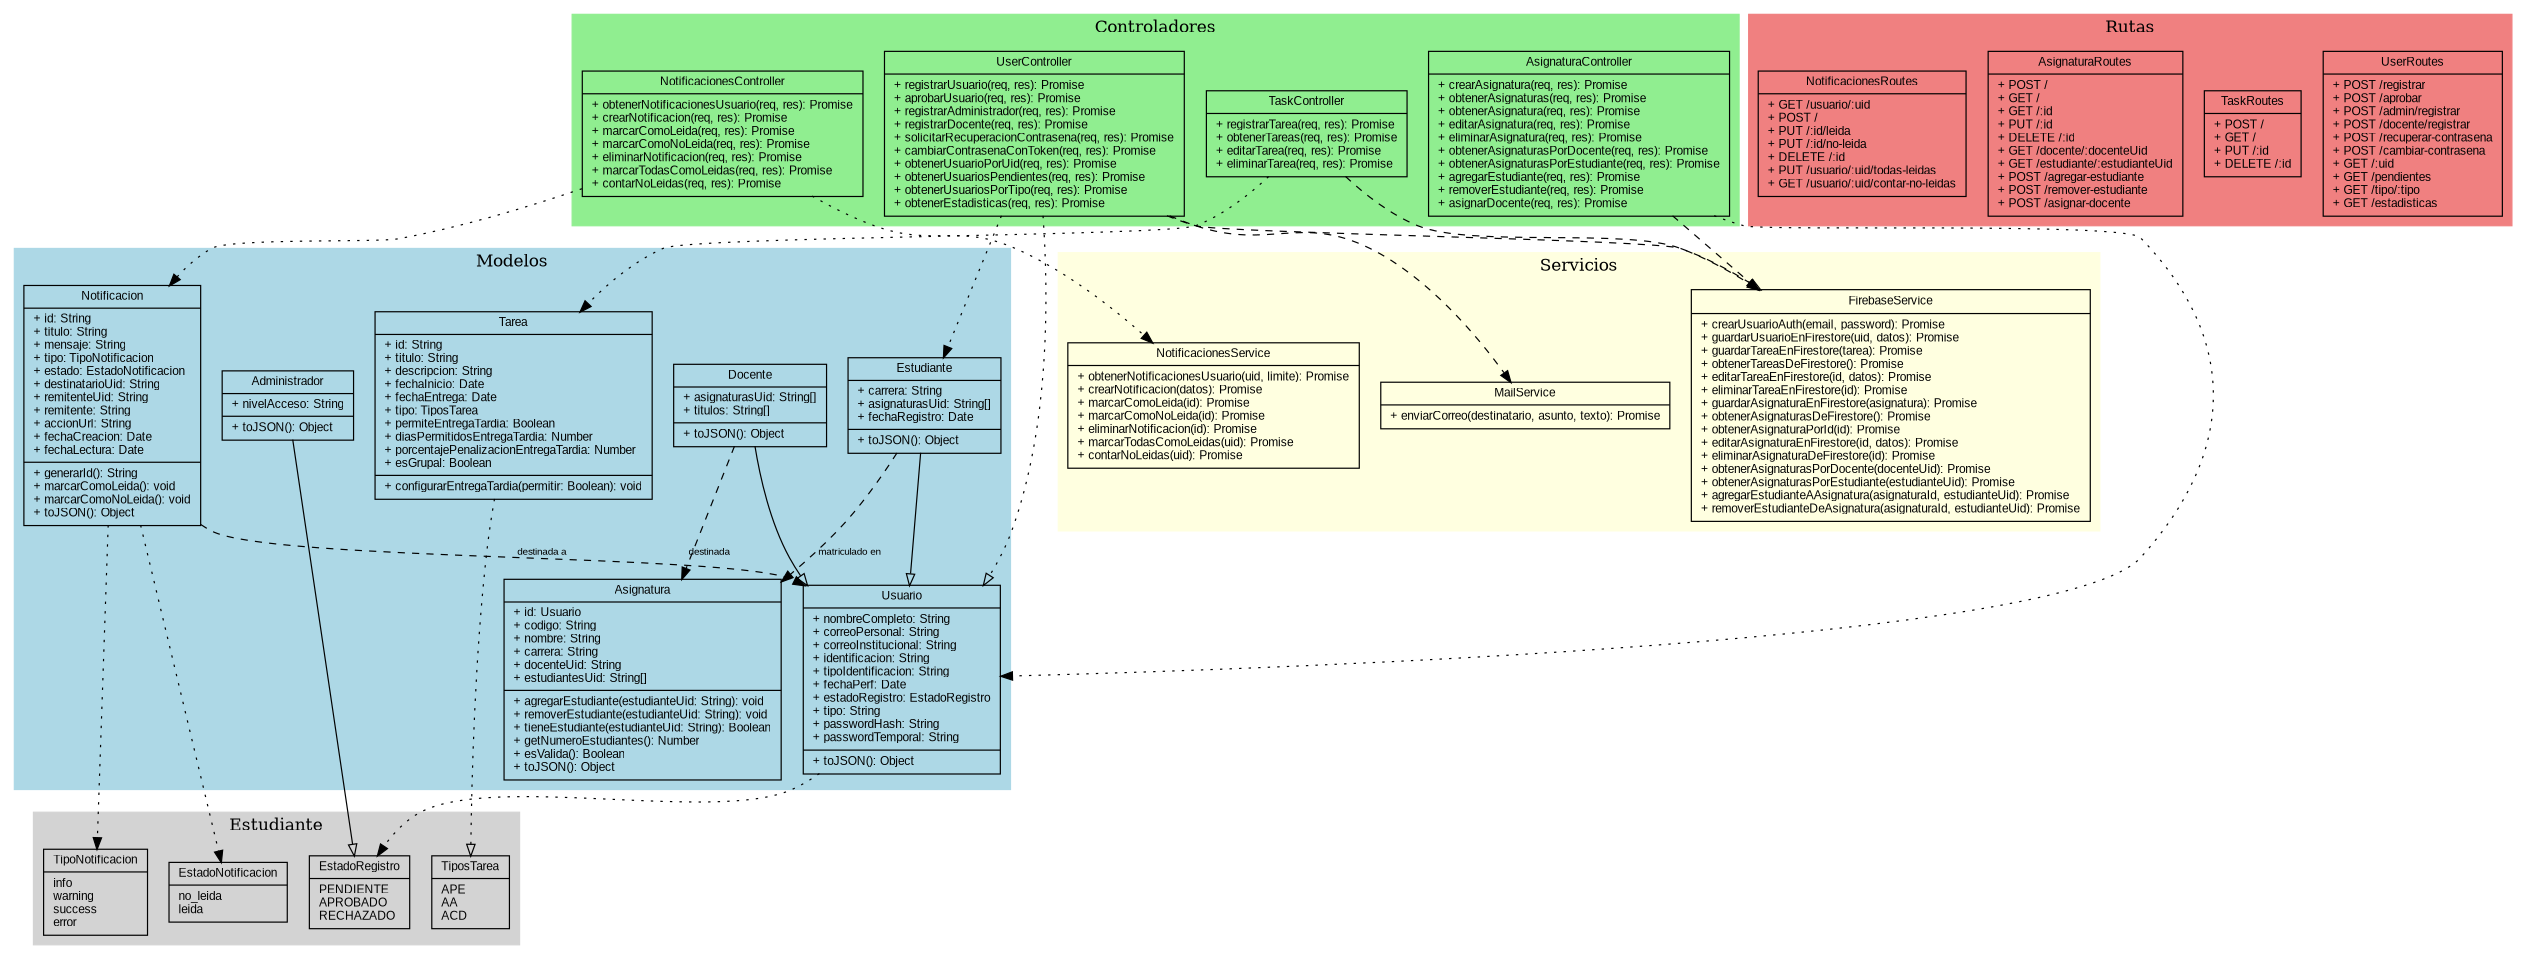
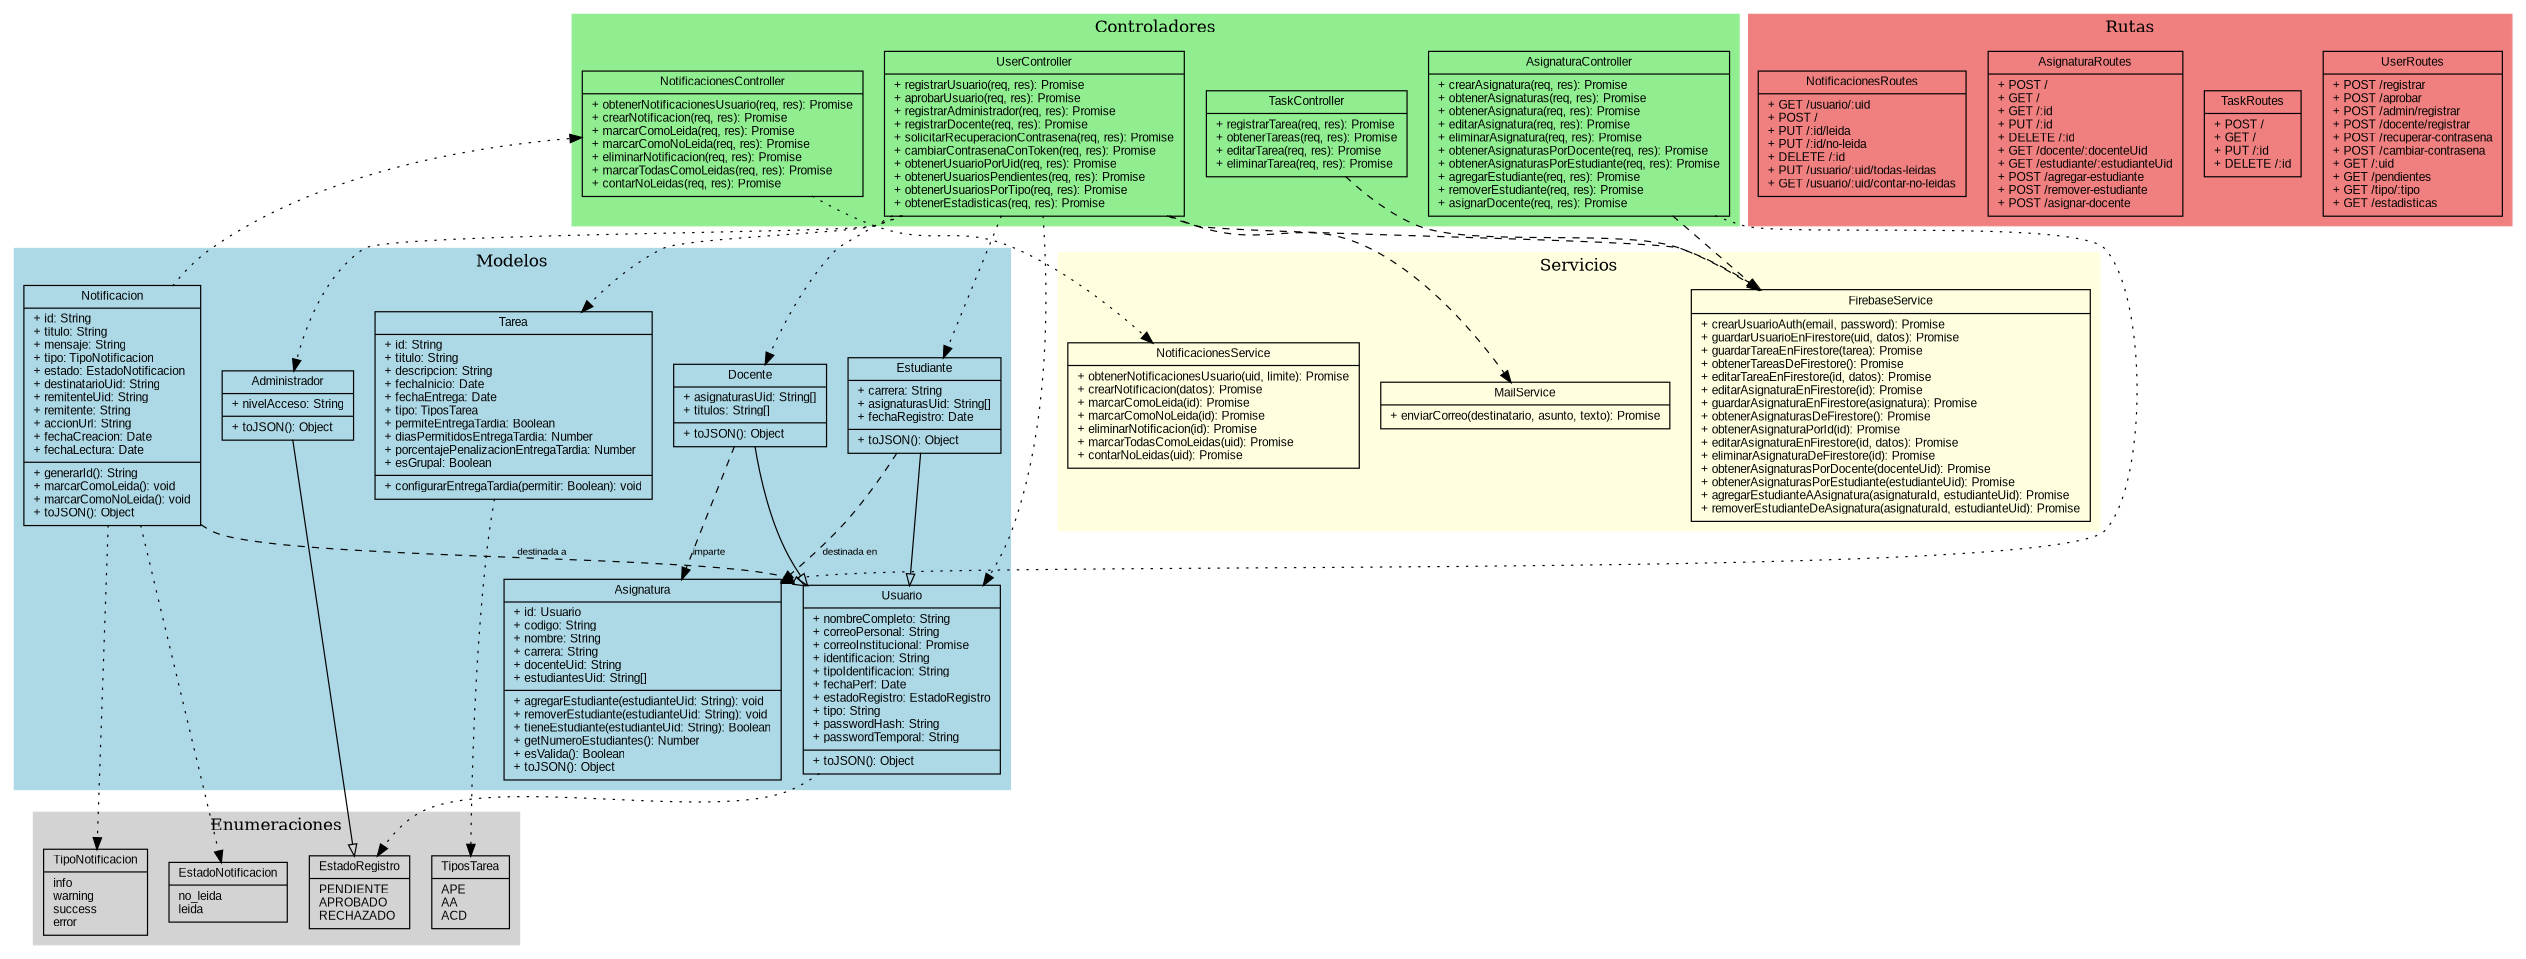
none -> (568, 236)
(873, 238) -> (729, 239)
(377, 240) -> (358, 179)
none -> (817, 272)
(1804, 391) -> (1812, 391)
(1040, 400) -> (1040, 400)
(710, 552) -> (710, 552)
(850, 552) -> (850, 552)
(497, 557) -> (497, 557)
(1974, 610) -> (1794, 560)
(885, 646) -> (891, 646)
(477, 671) -> (477, 671)
(277, 826) -> (277, 826)
